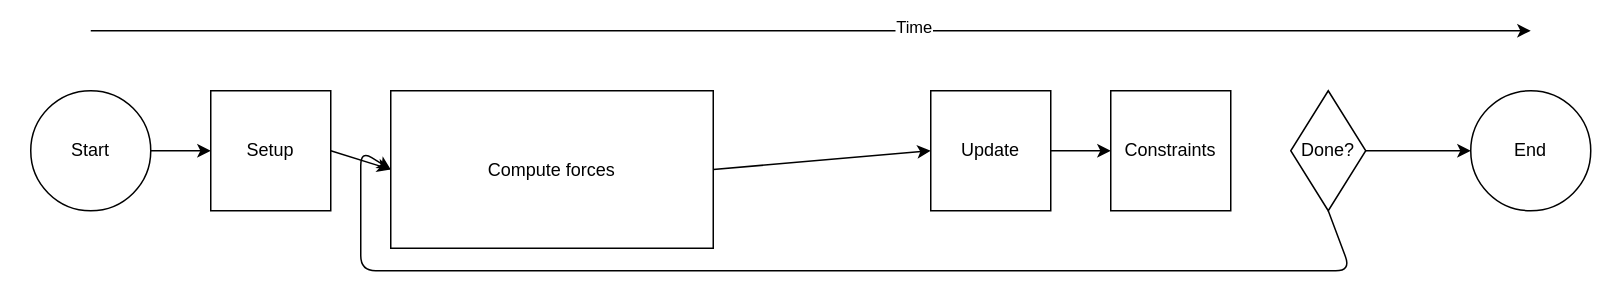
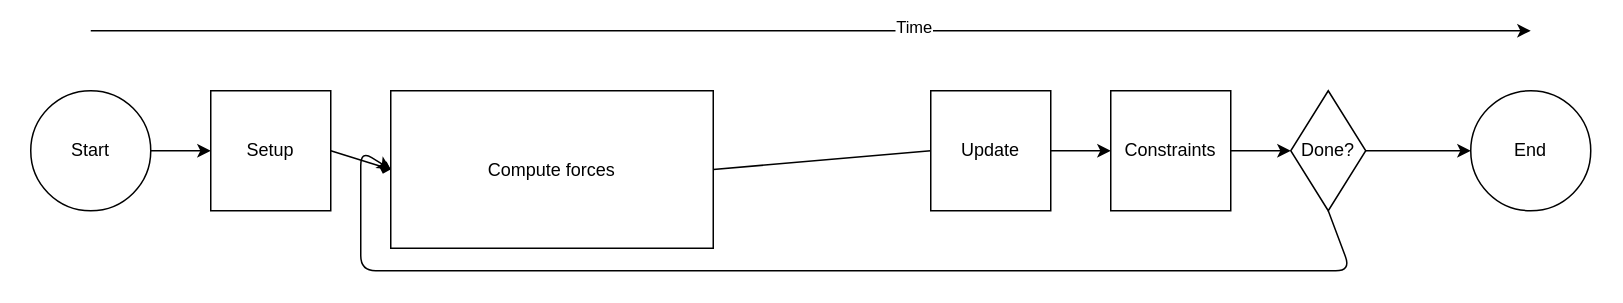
none -> (1256, 151)
(919, 152) -> (923, 151)
(380, 166) -> (379, 166)
